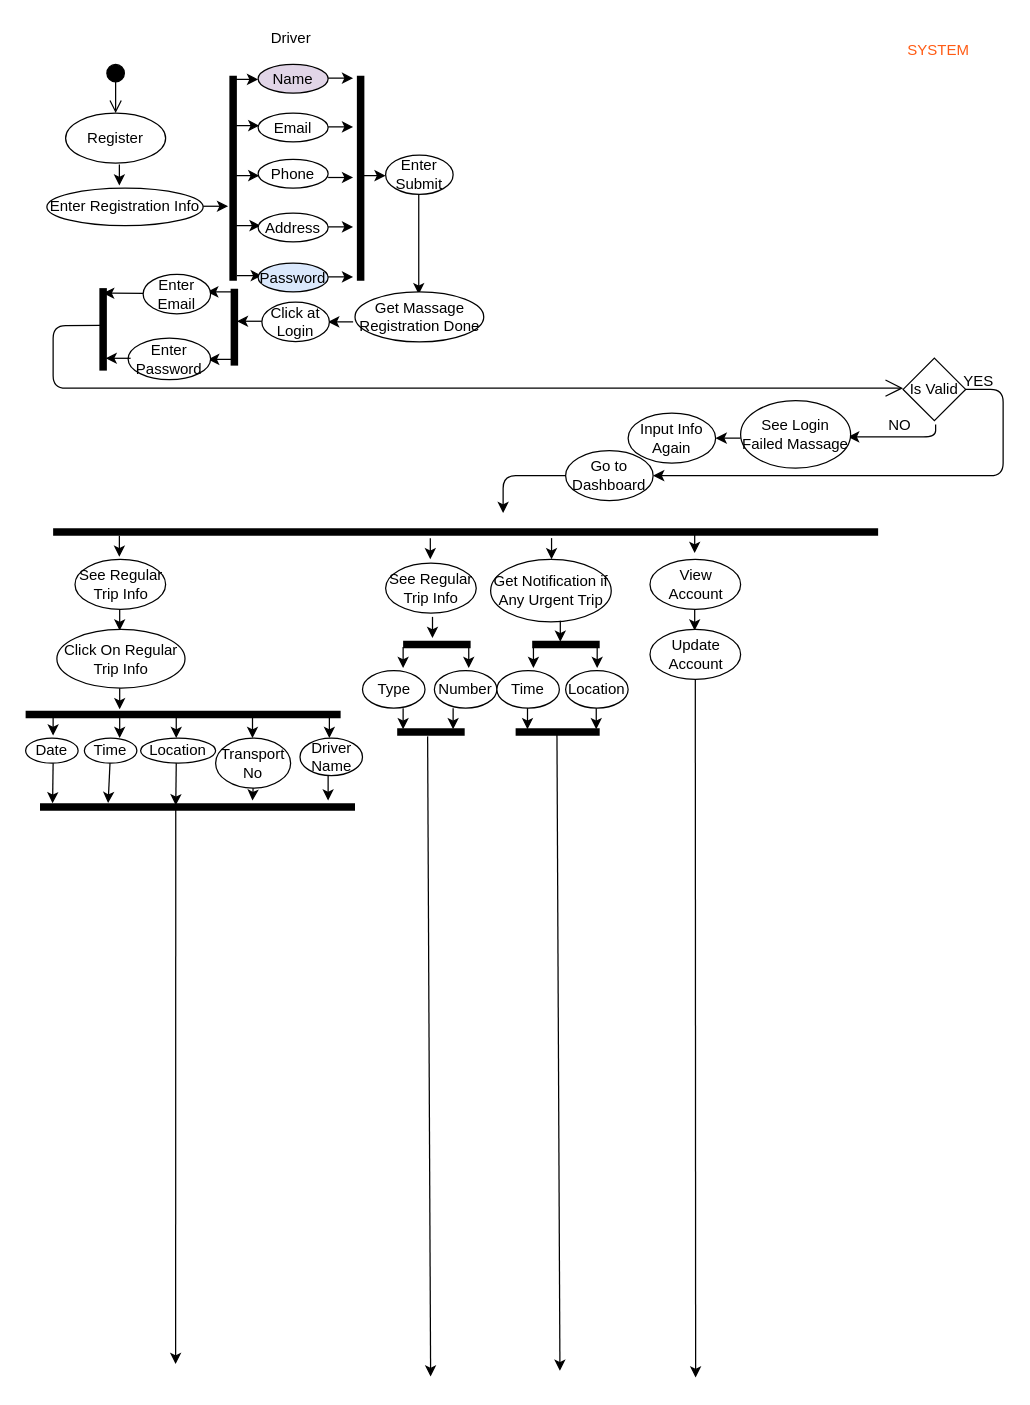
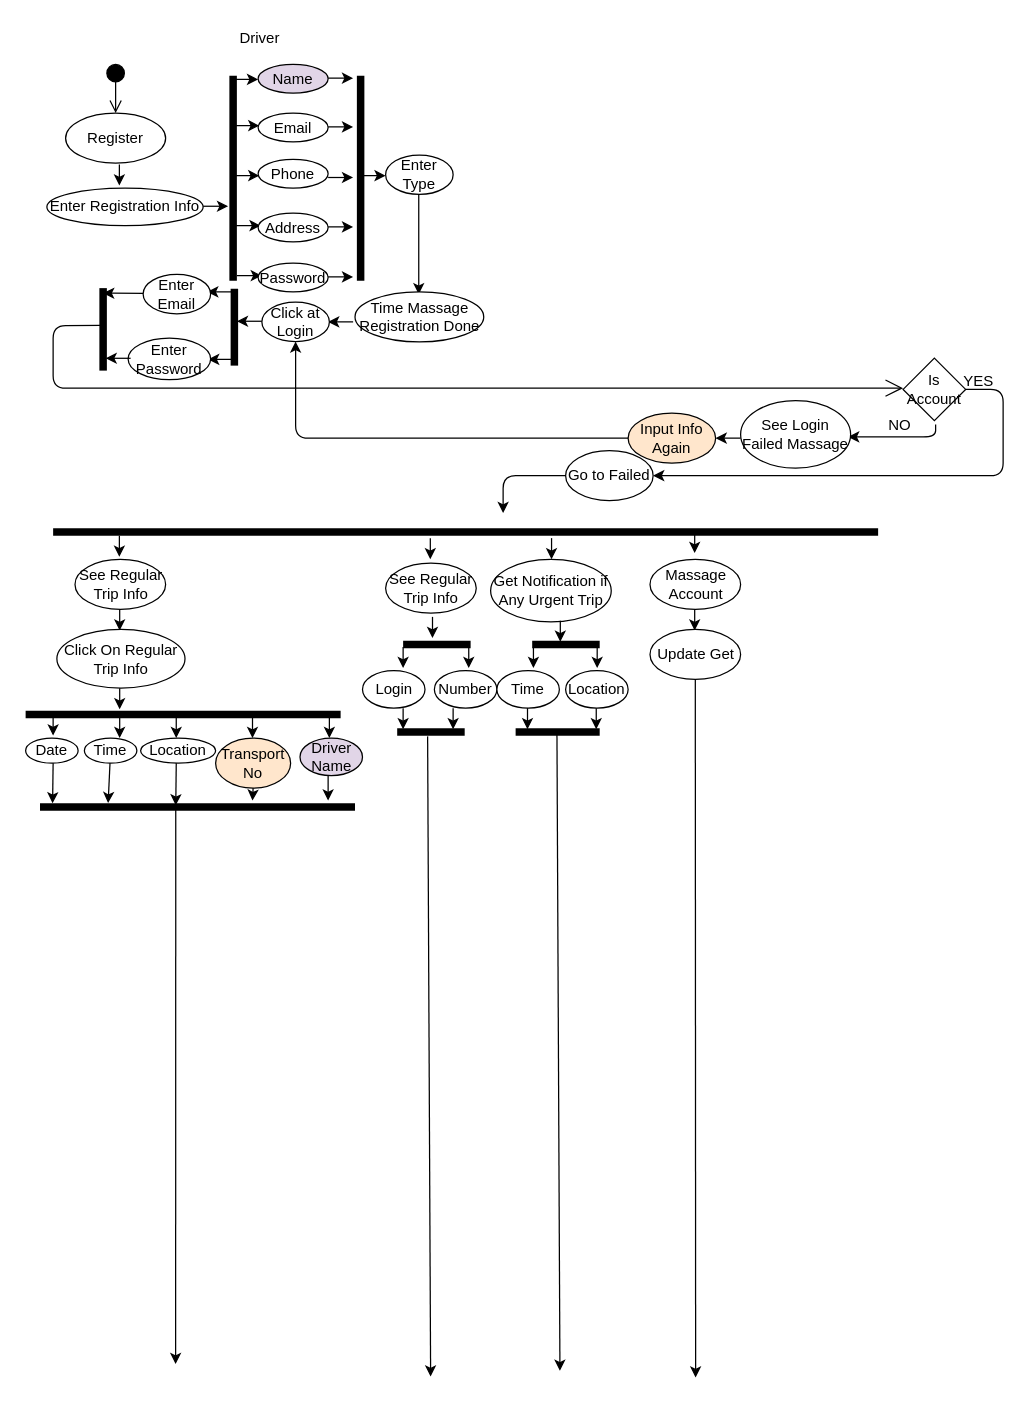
(291, 38) -> (259, 38)
(938, 51) -> none
(419, 174) -> (419, 174)
(293, 278) -> (293, 278)
(420, 317) -> (420, 317)
(934, 389) -> (934, 389)
none -> (423, 438)
(672, 438) -> (672, 438)
(609, 476) -> (609, 476)
(696, 584) -> (696, 584)
(696, 654) -> (696, 654)
(394, 689) -> (394, 689)
(331, 757) -> (331, 757)
(253, 763) -> (253, 763)
